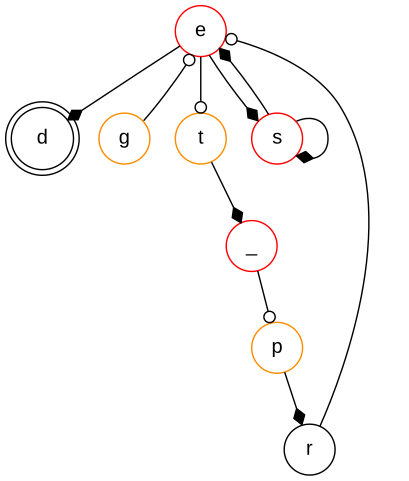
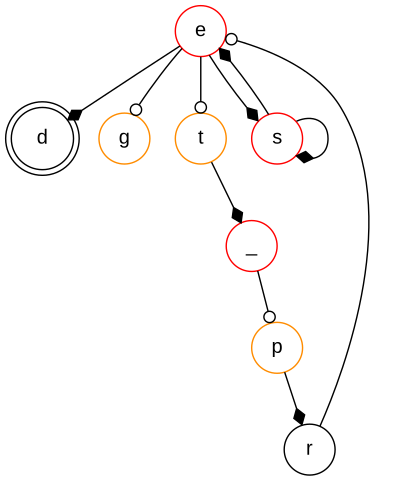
(166, 94) -> (160, 76)
